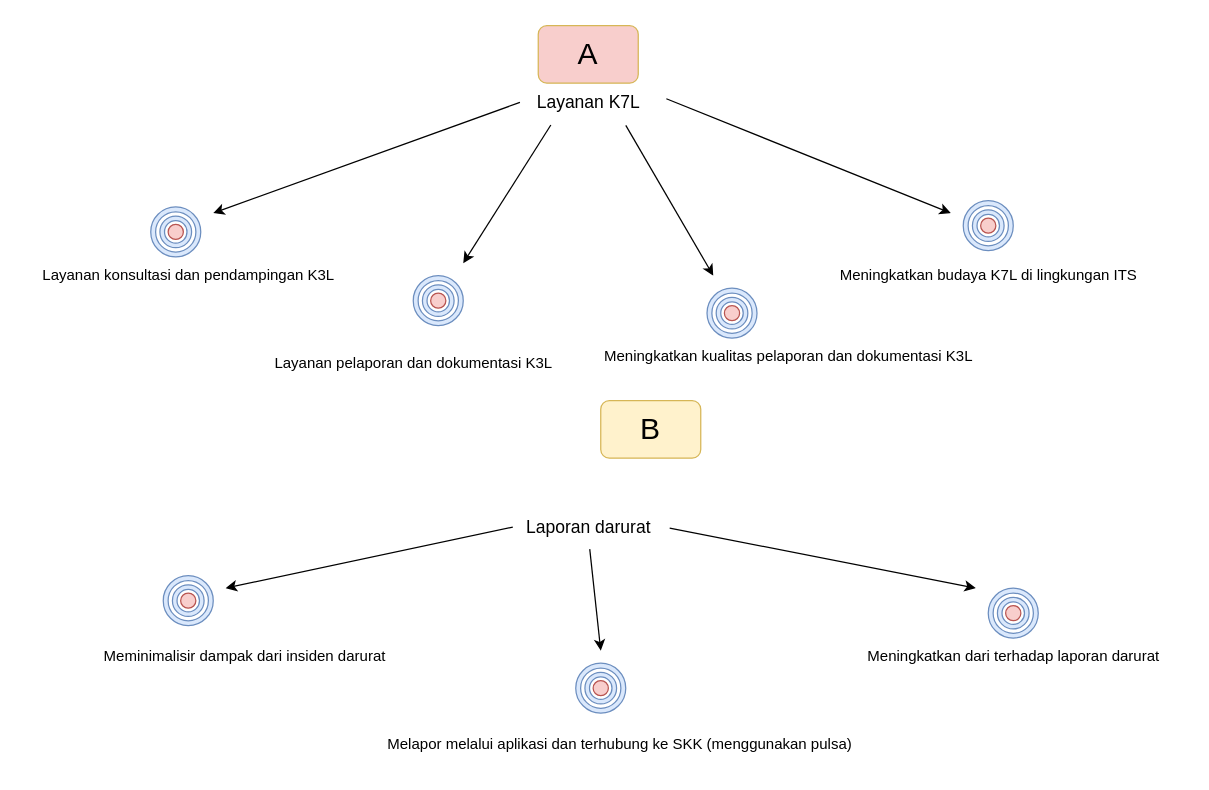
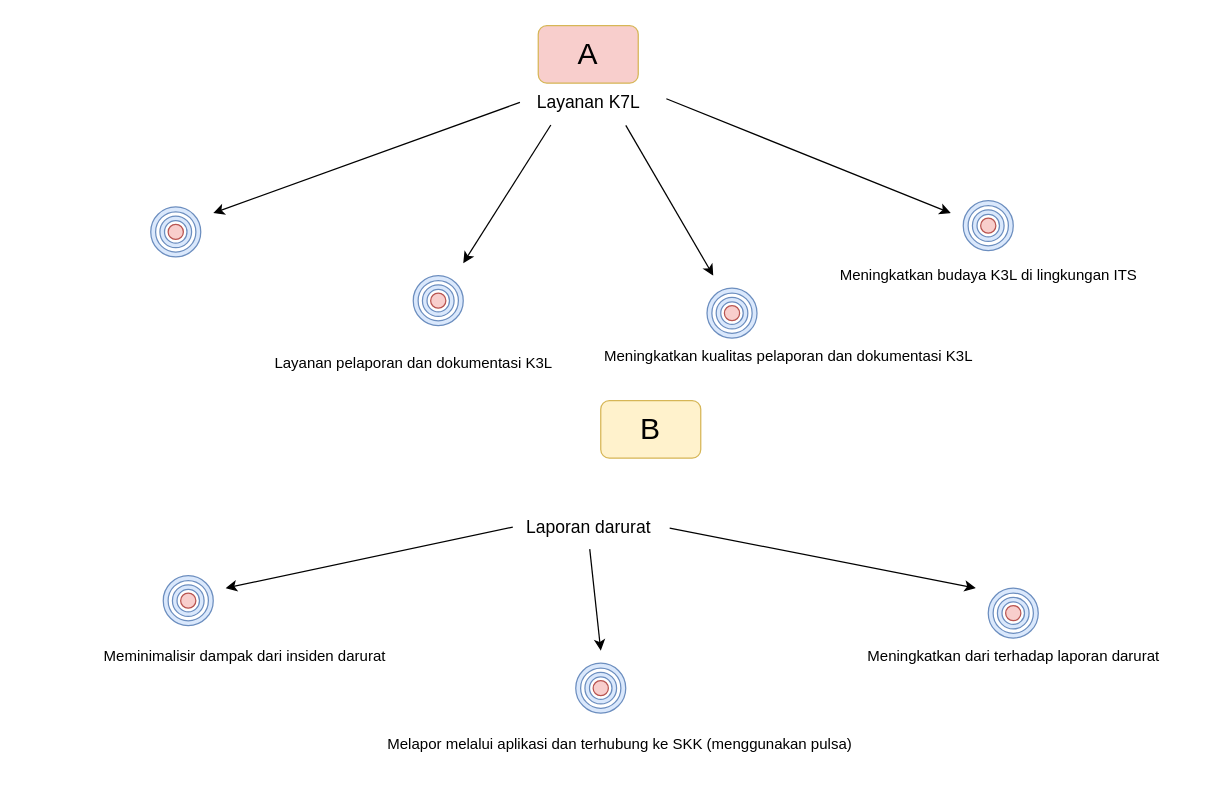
(188, 276) -> none
(989, 276) -> (989, 276)
